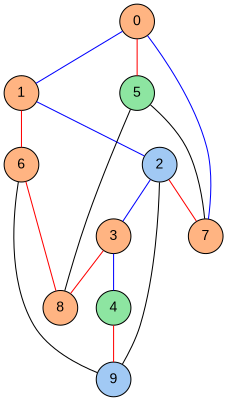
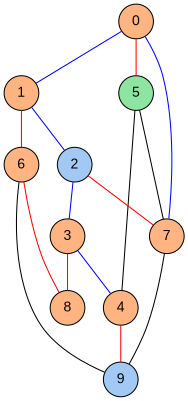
(94, 199) -> (129, 196)
(151, 276) -> (152, 310)
(114, 308) -> (121, 308)
